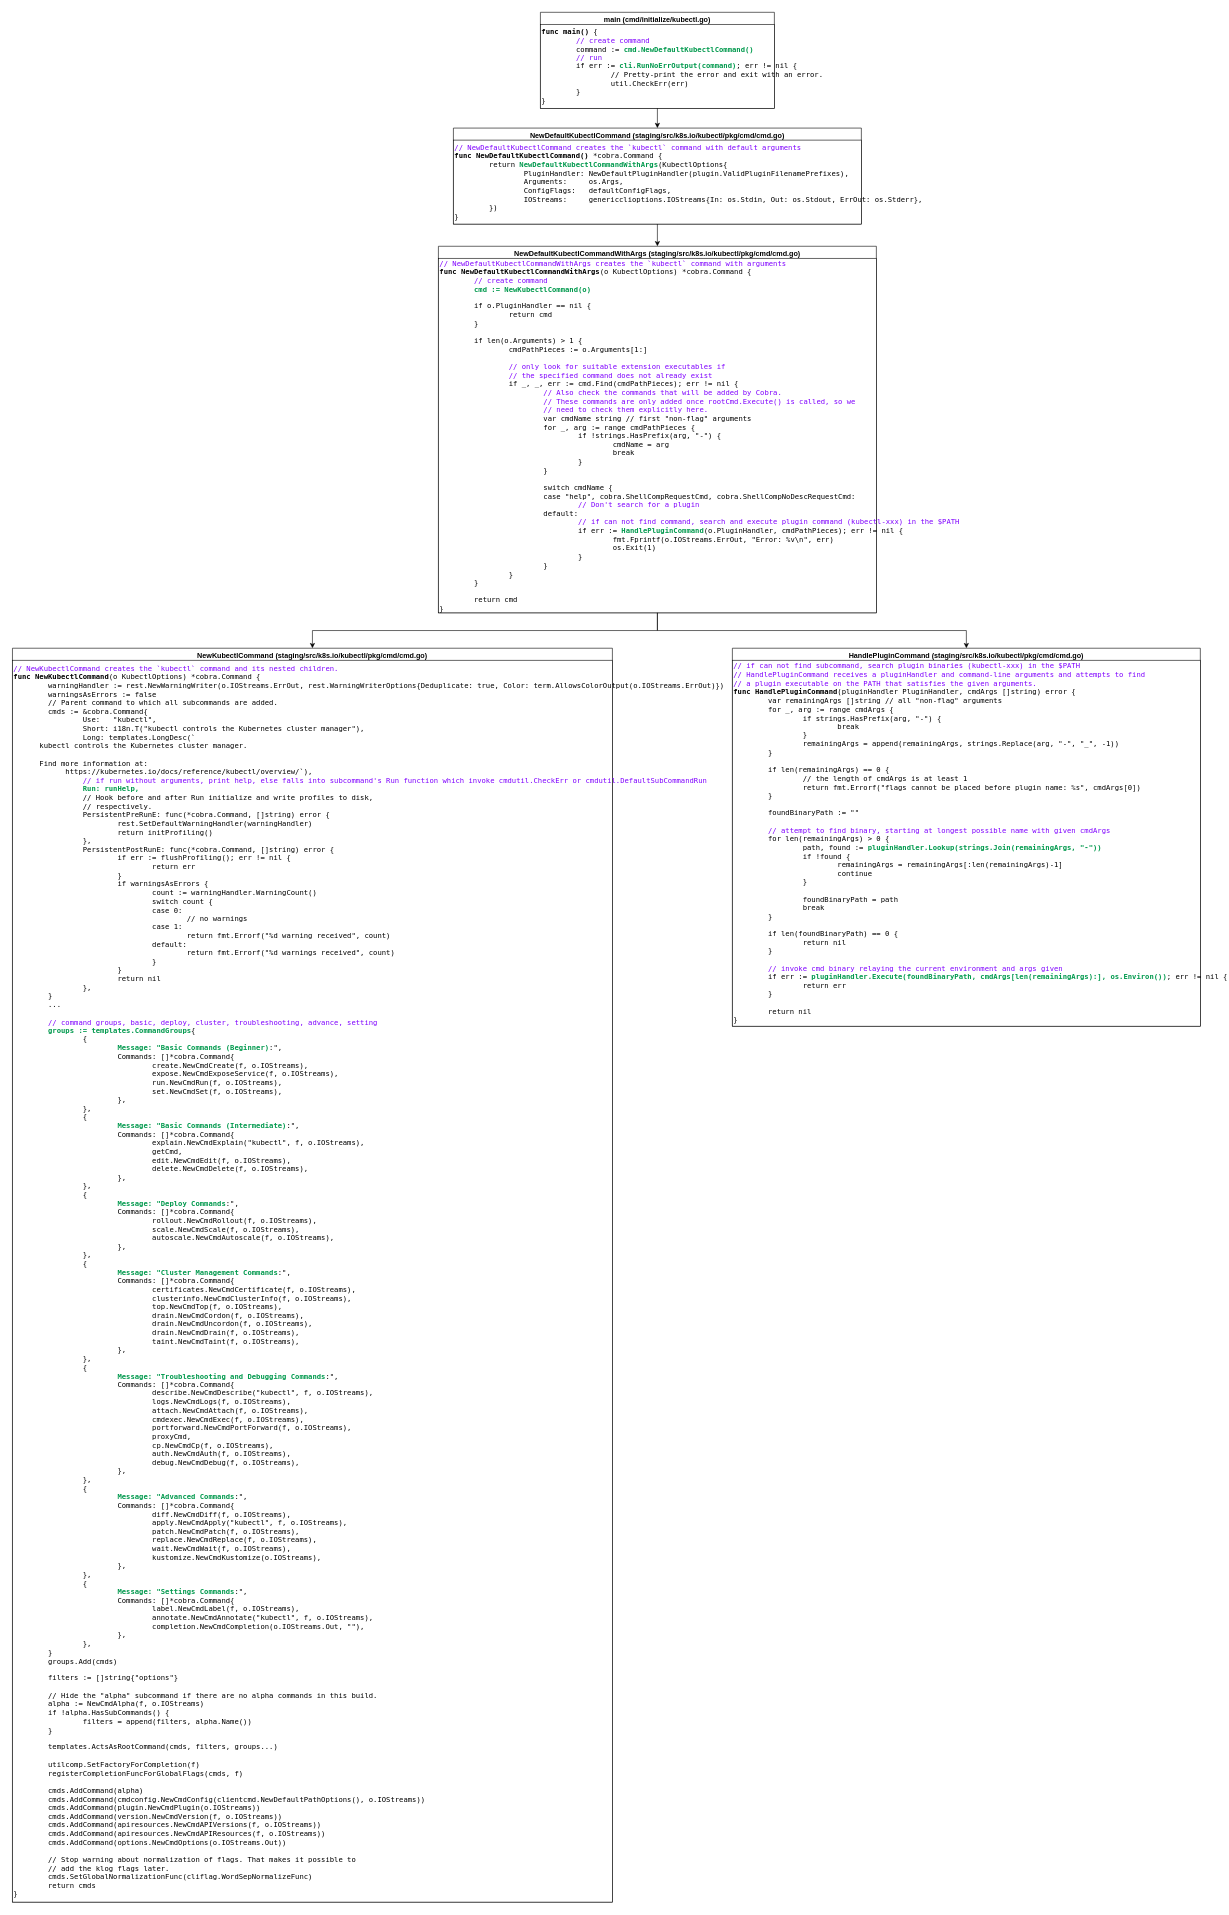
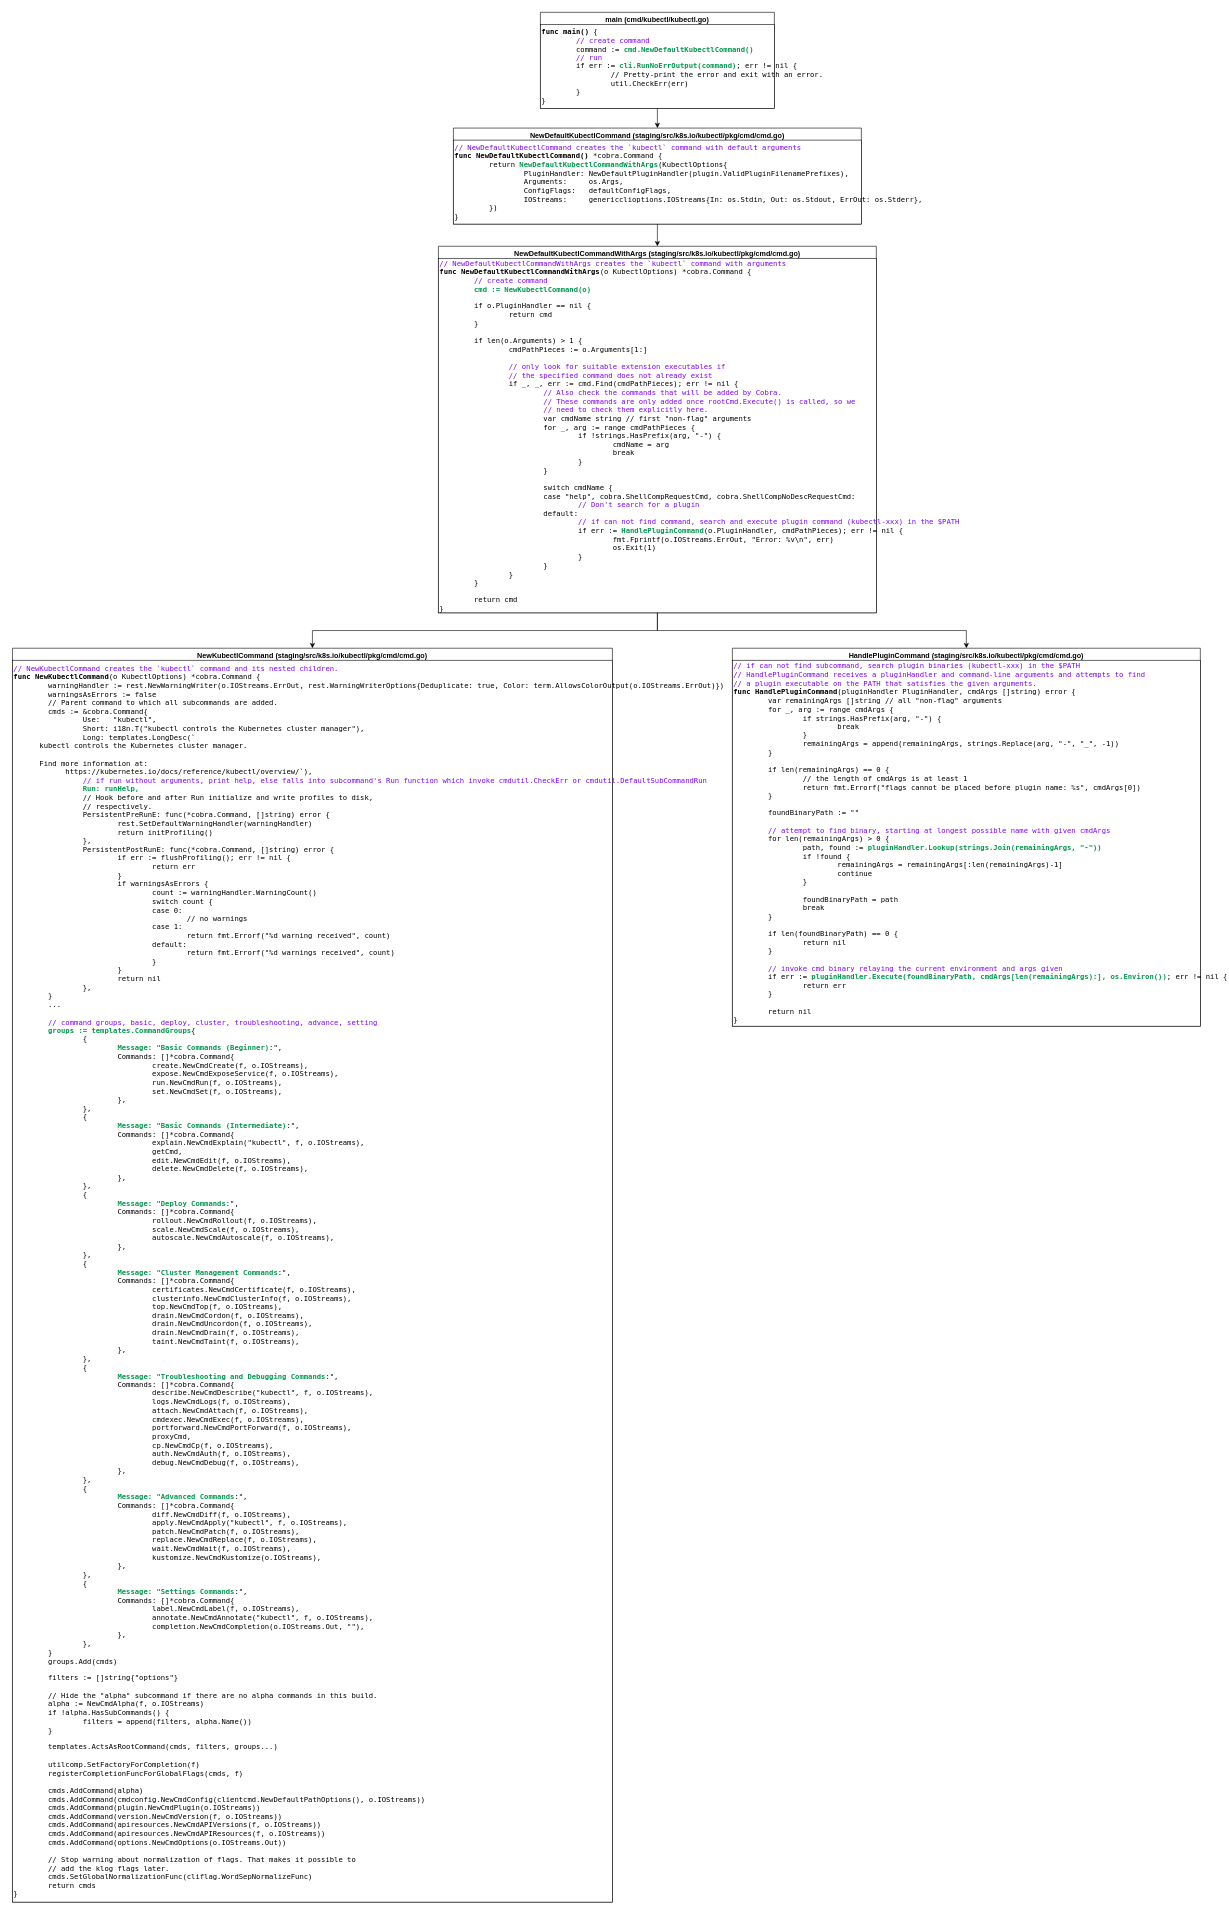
(657, 20) -> (657, 20)
